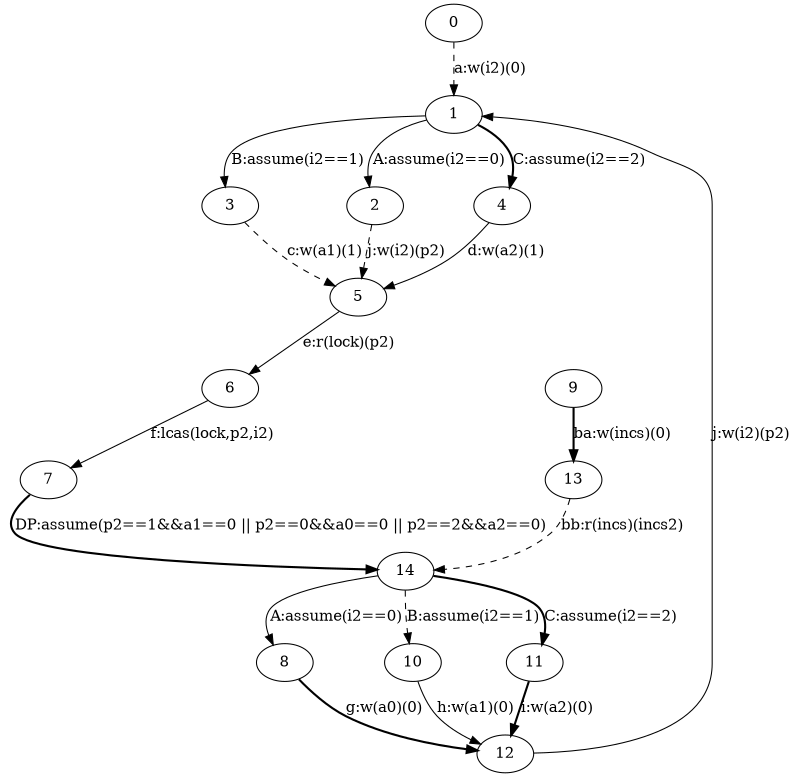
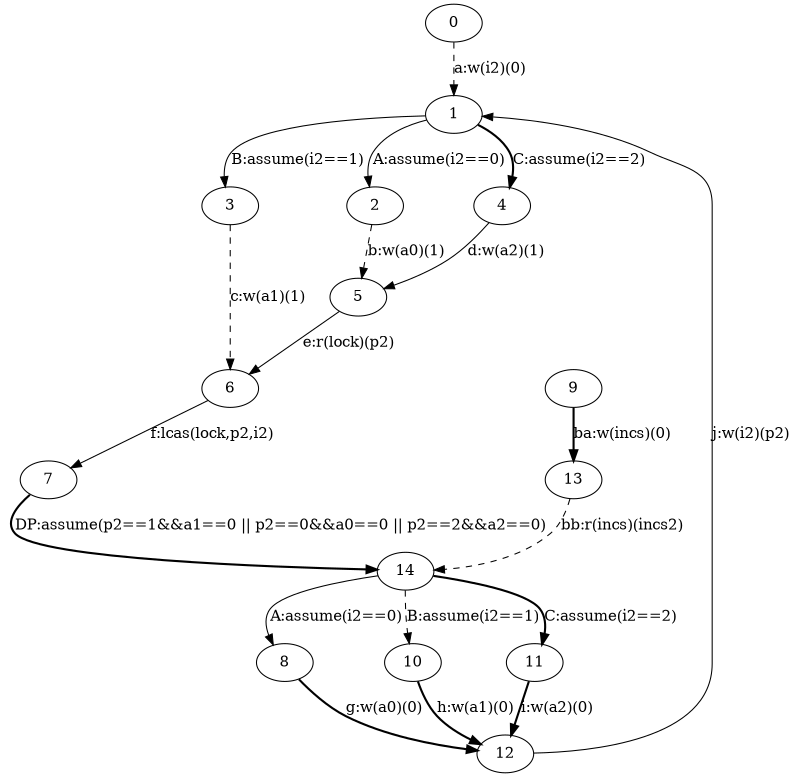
(406, 251) -> (406, 251)
(282, 256) -> (230, 292)
(438, 717) -> (438, 717)
